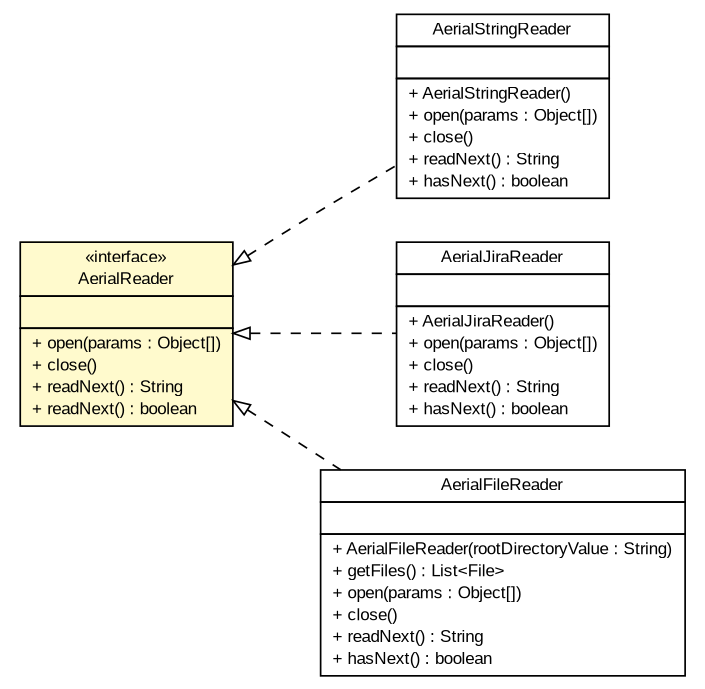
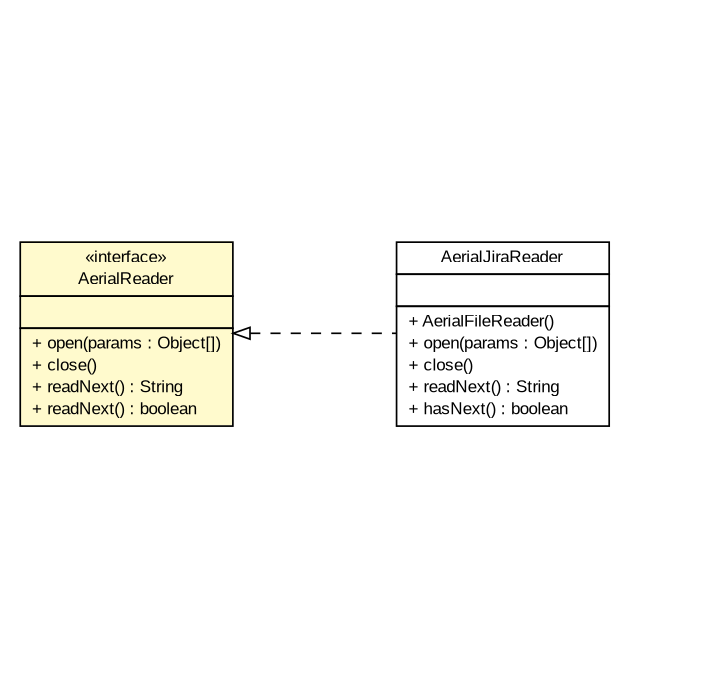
(503, 105) -> none
(482, 321) -> (482, 321)
(503, 573) -> none
